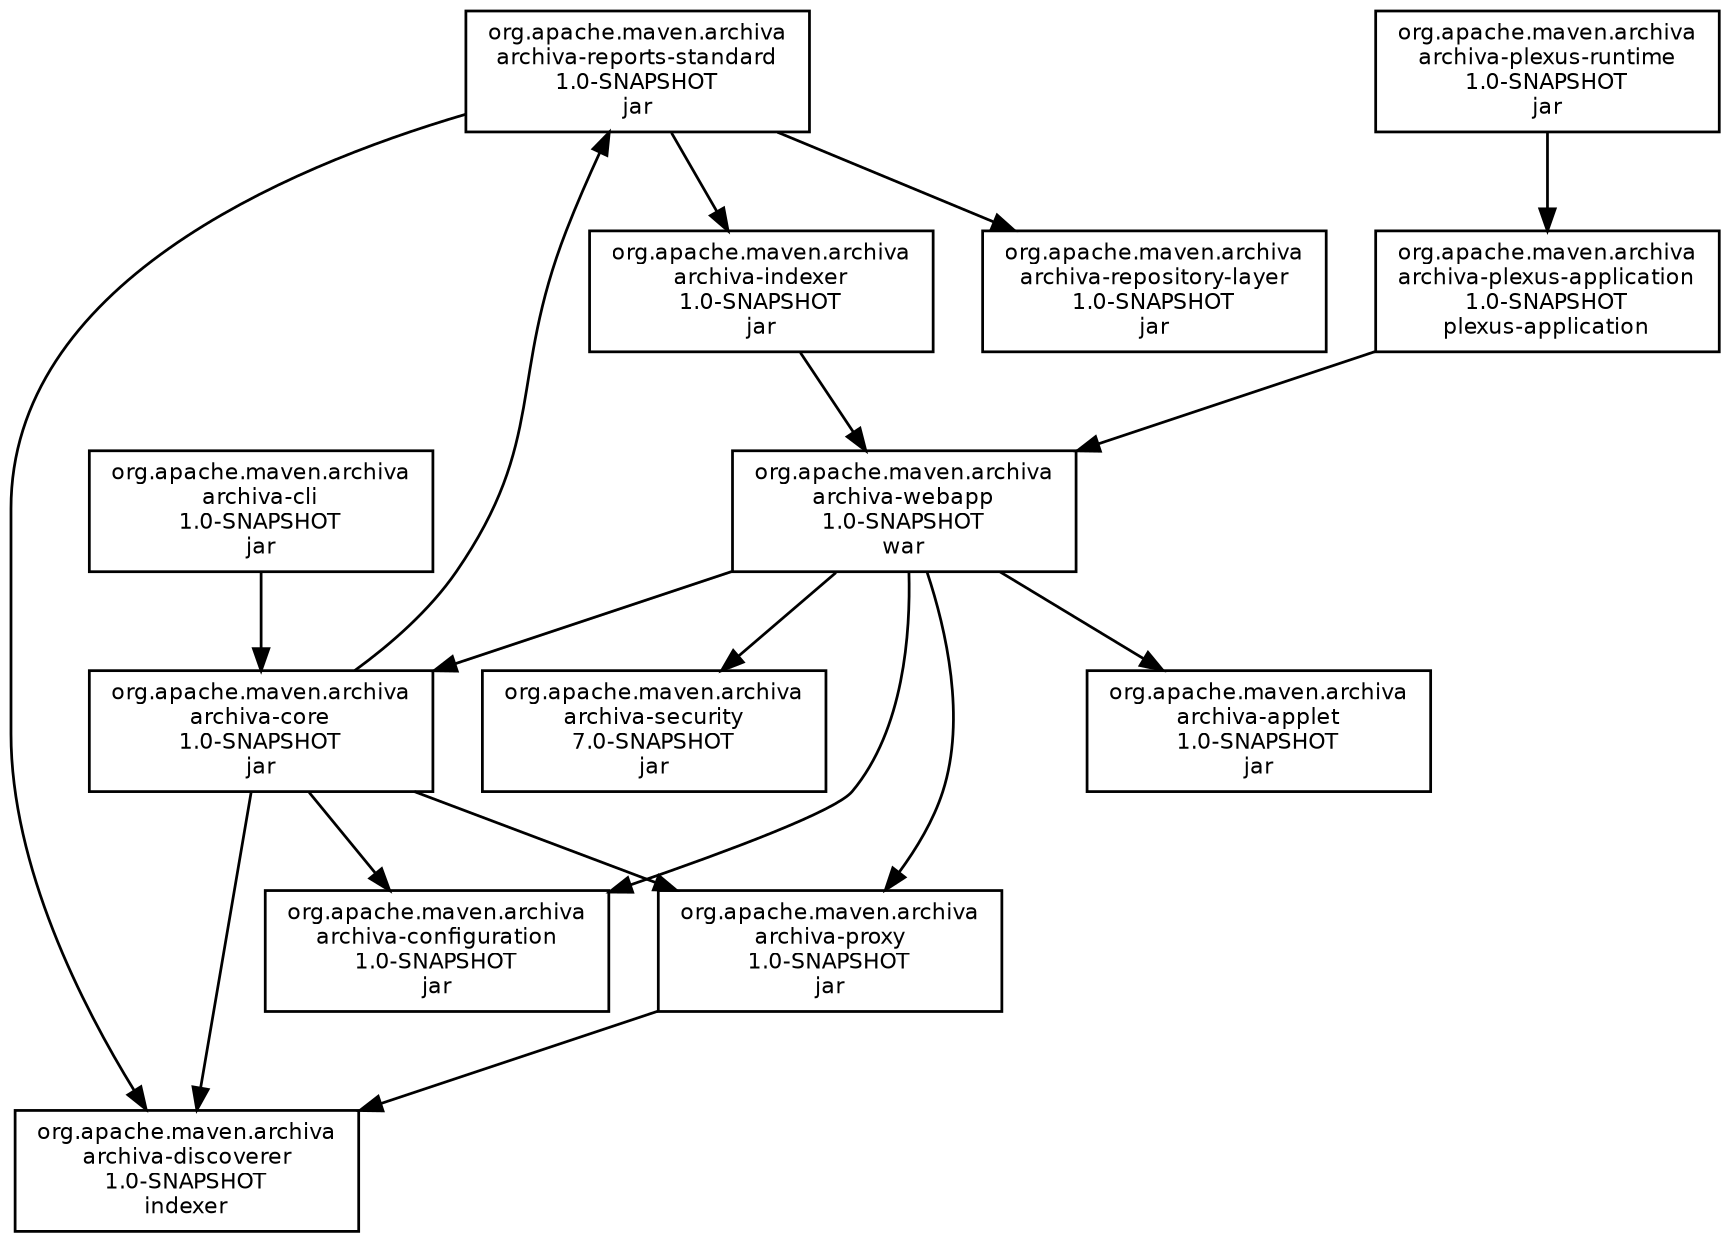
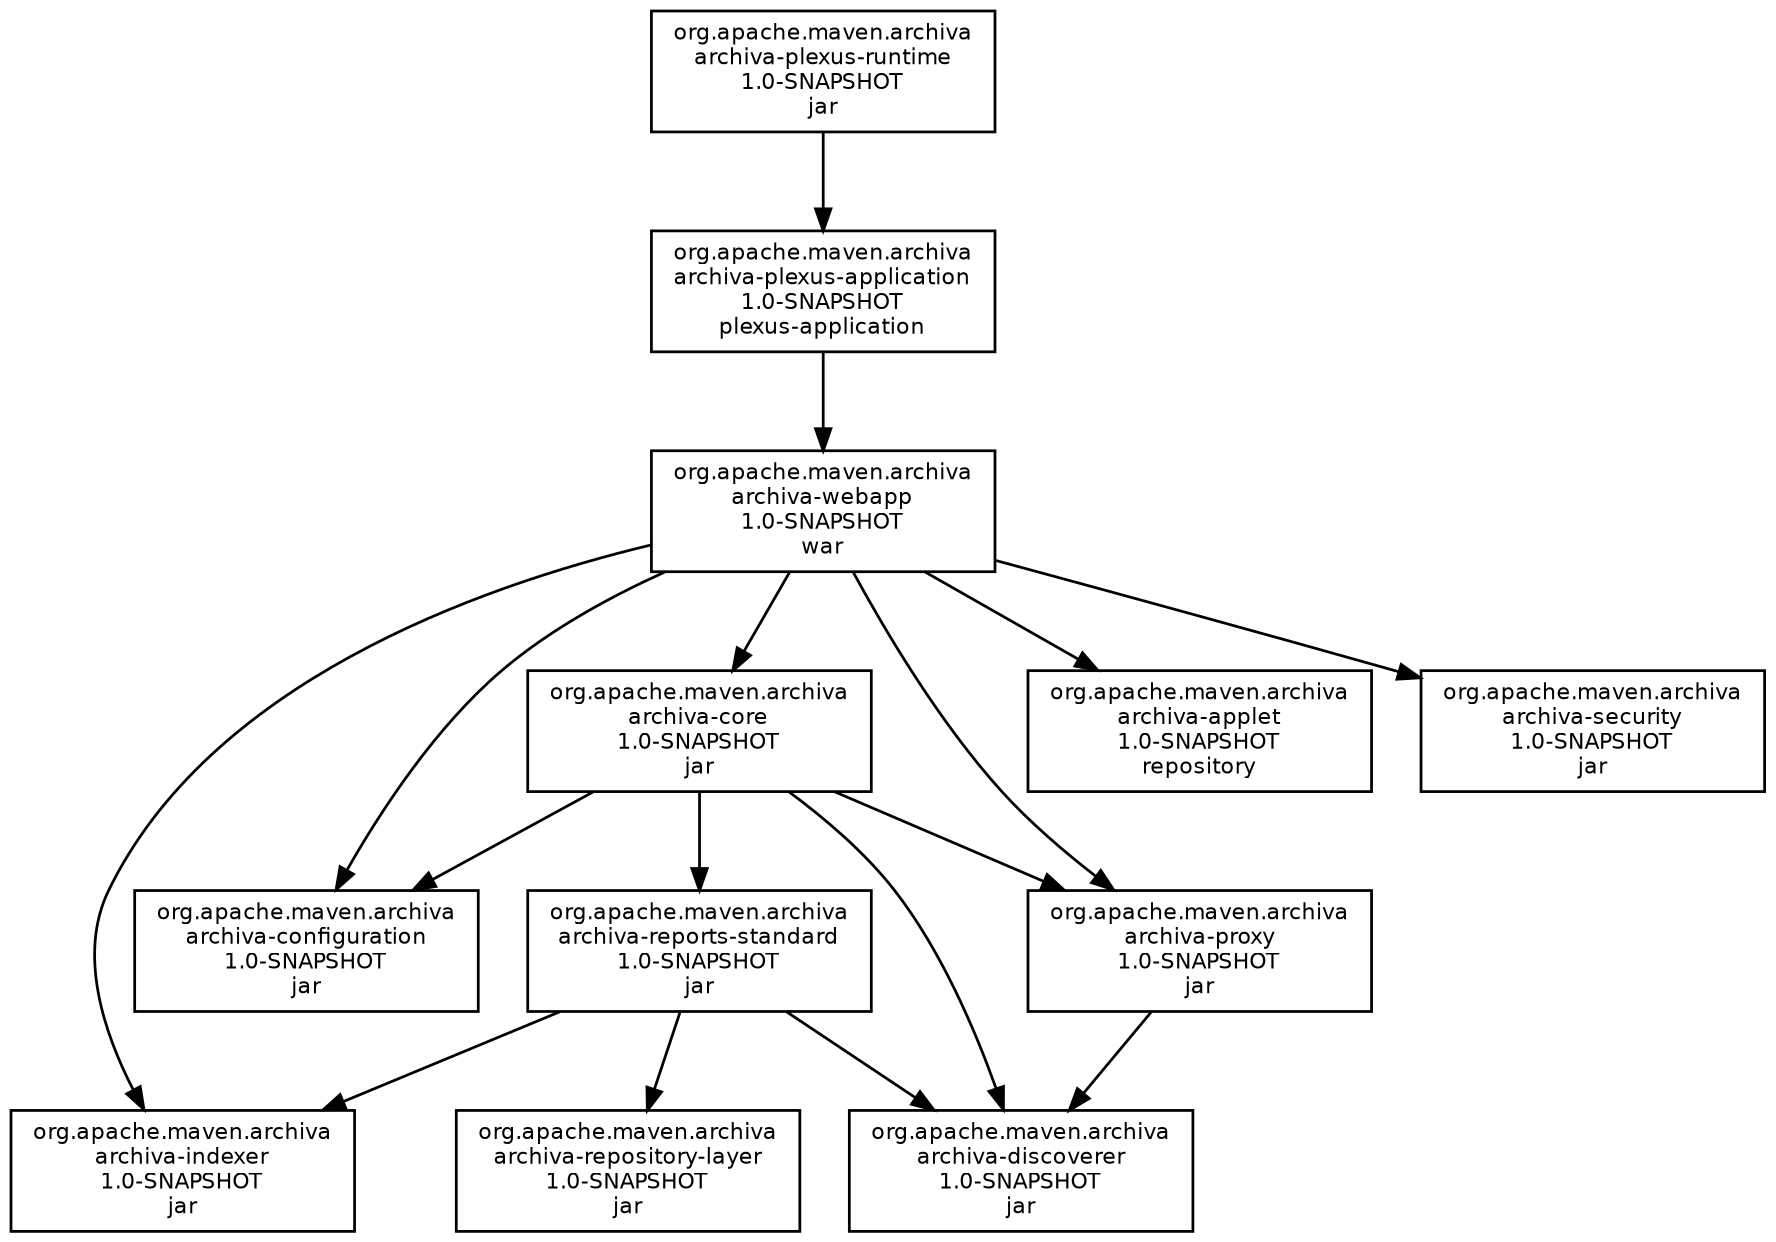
(827, 392) -> (256, 719)
(261, 511) -> none
(654, 731) -> (1593, 731)
(1259, 731) -> (1200, 731)
(187, 1171) -> (1021, 1171)
